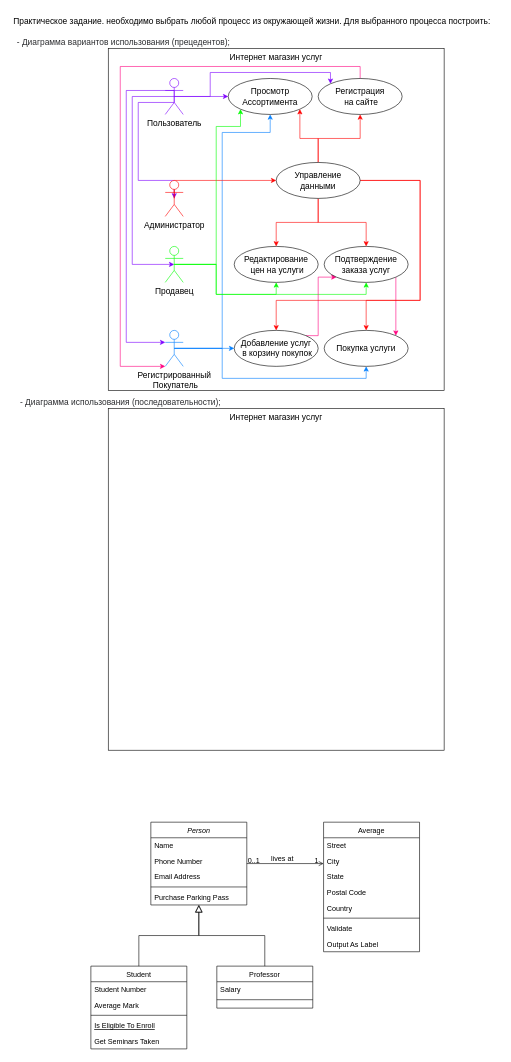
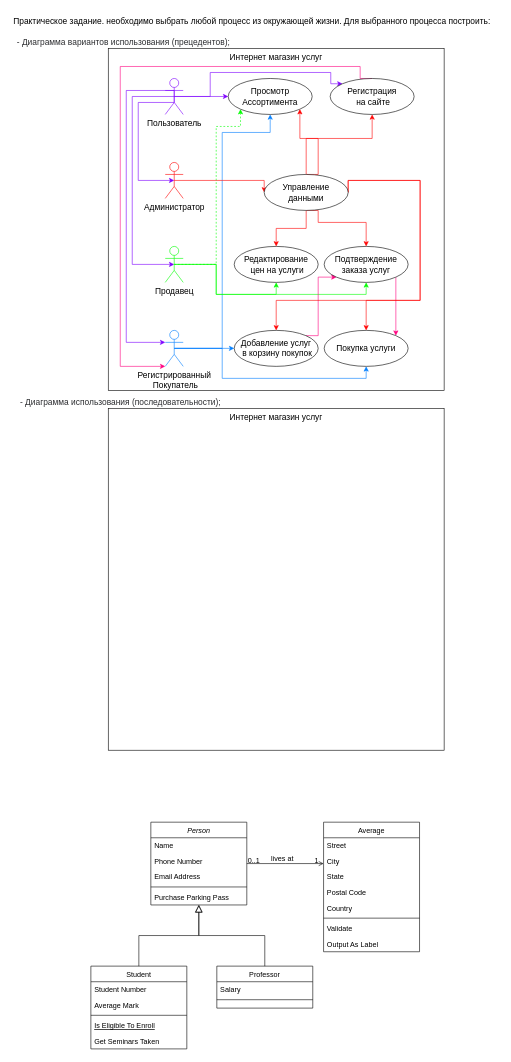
(360, 96) -> (372, 96)
(216, 176) -> (216, 176)
(318, 180) -> (306, 192)
(174, 198) -> (174, 180)
